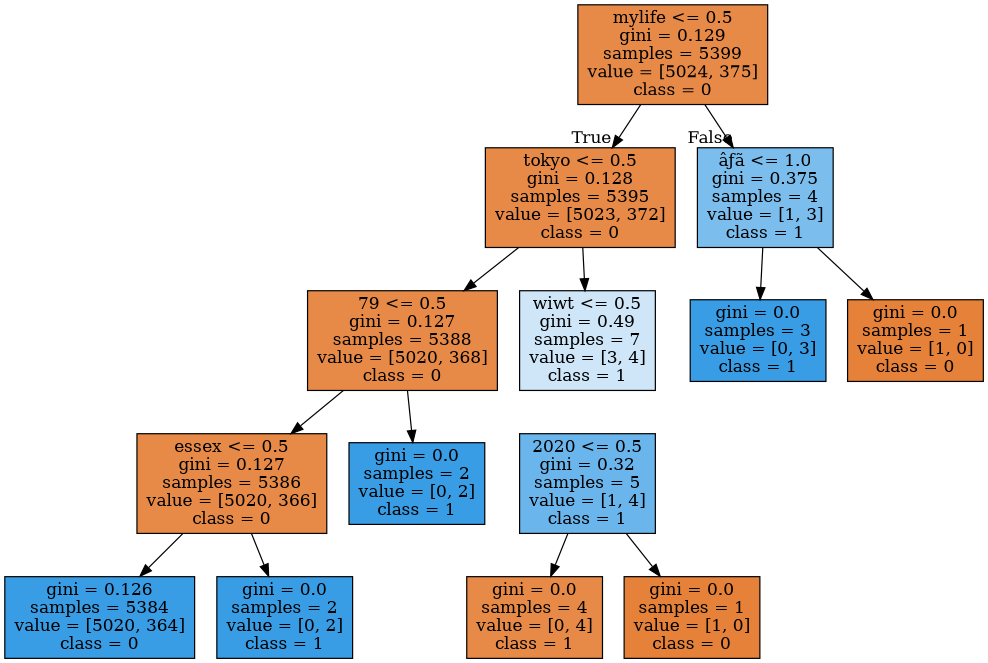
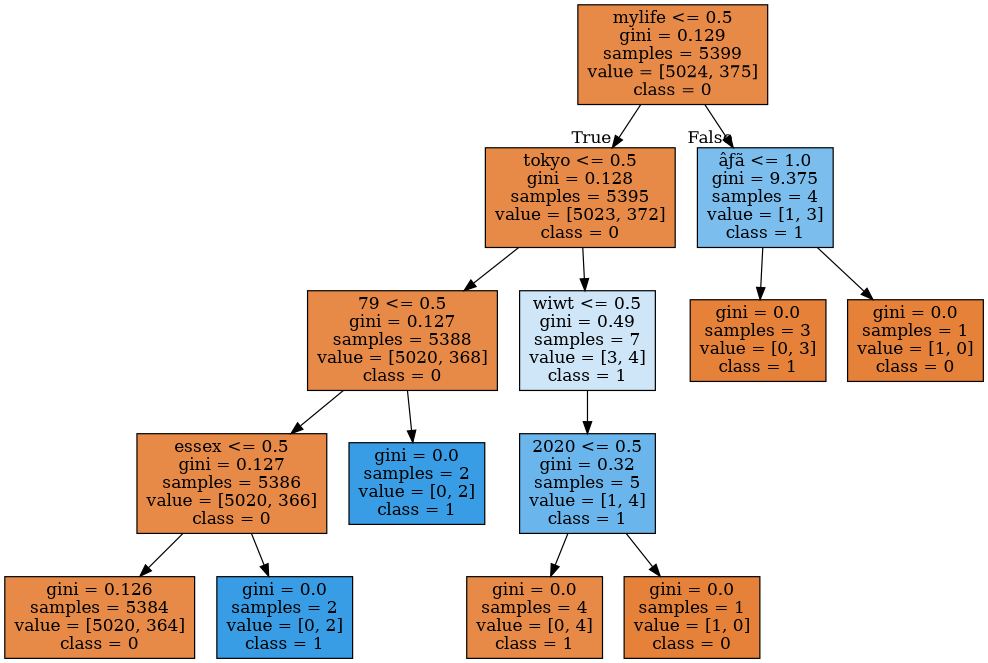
(765, 198) -> (765, 198)
(758, 341) -> (758, 341)
none -> (587, 406)
(100, 618) -> (100, 618)
